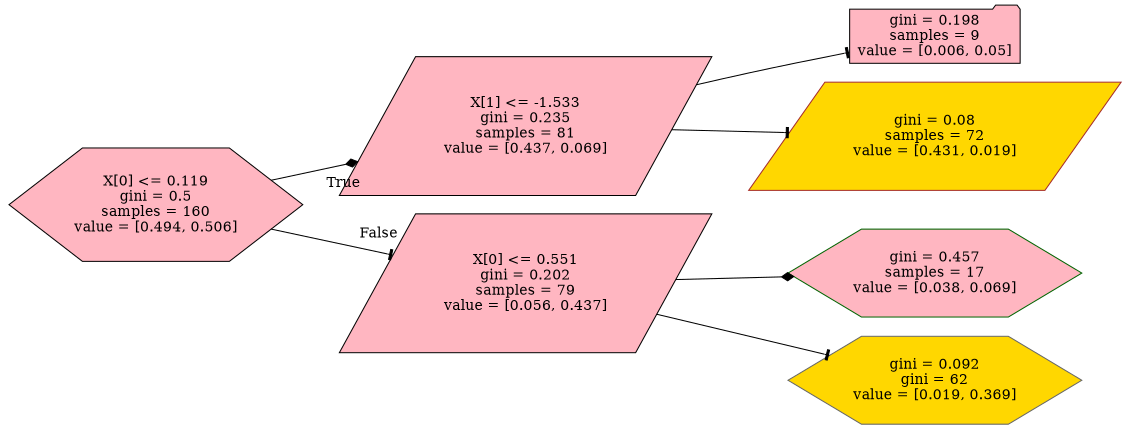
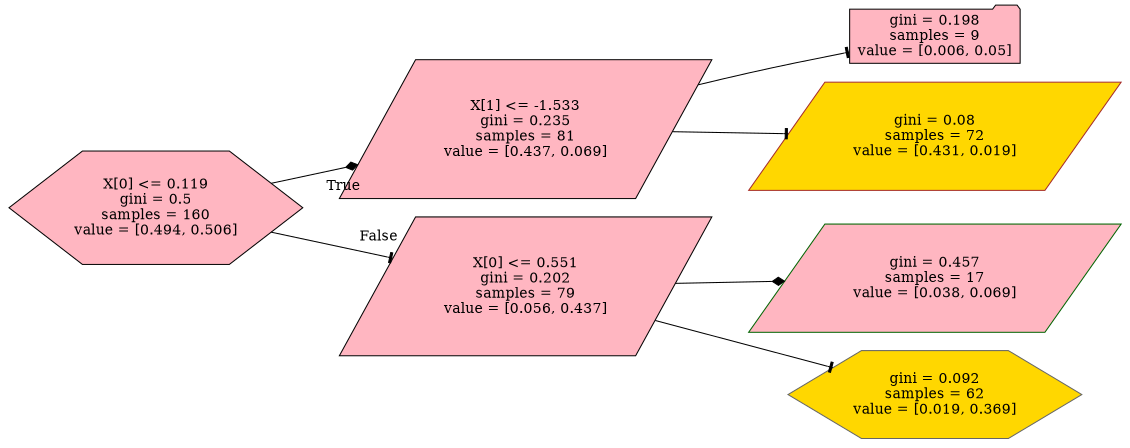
(935, 273) -> (935, 278)
(935, 380) -> (935, 395)
